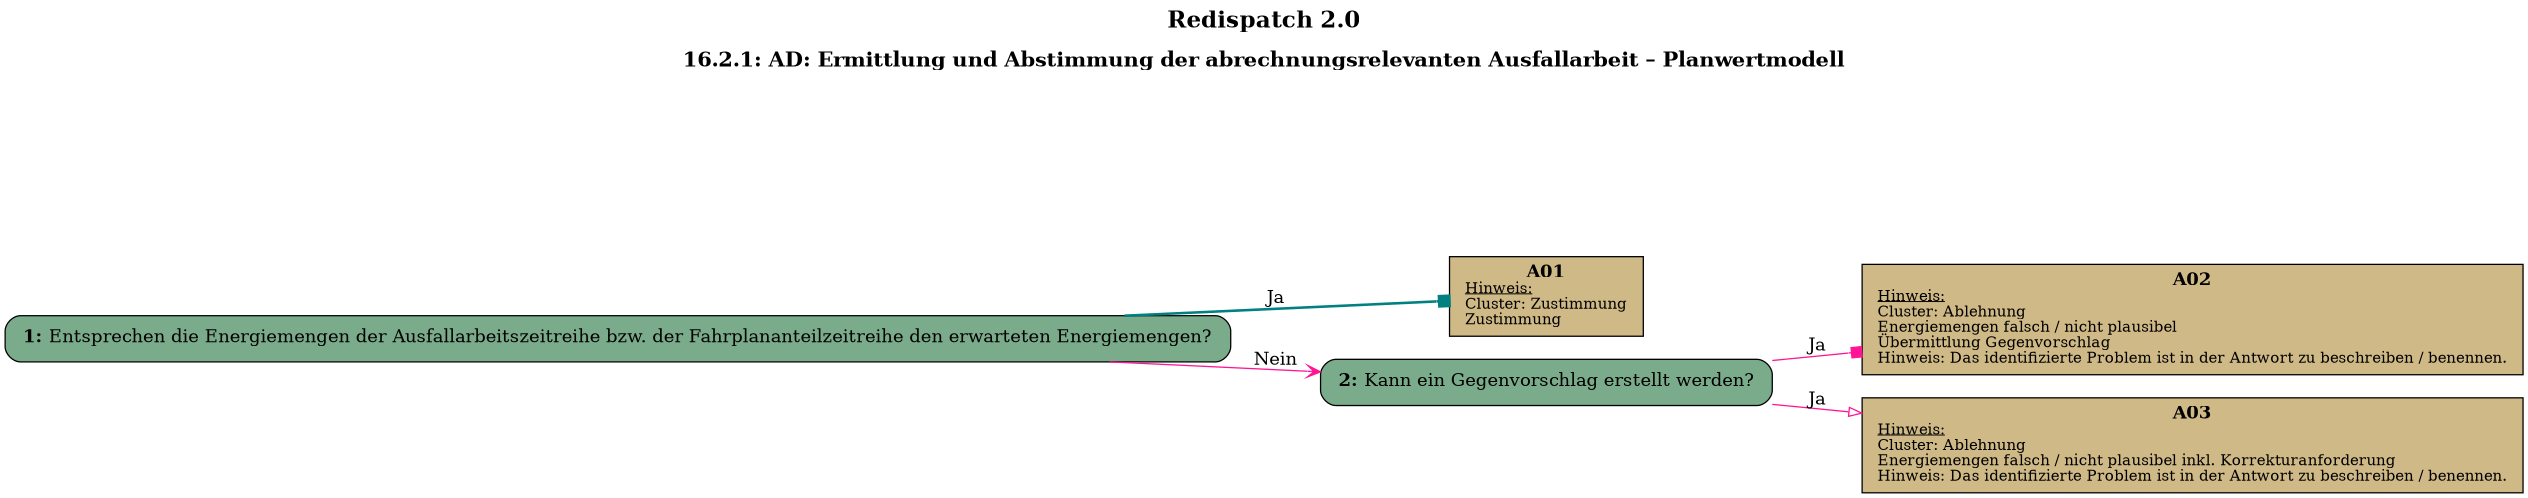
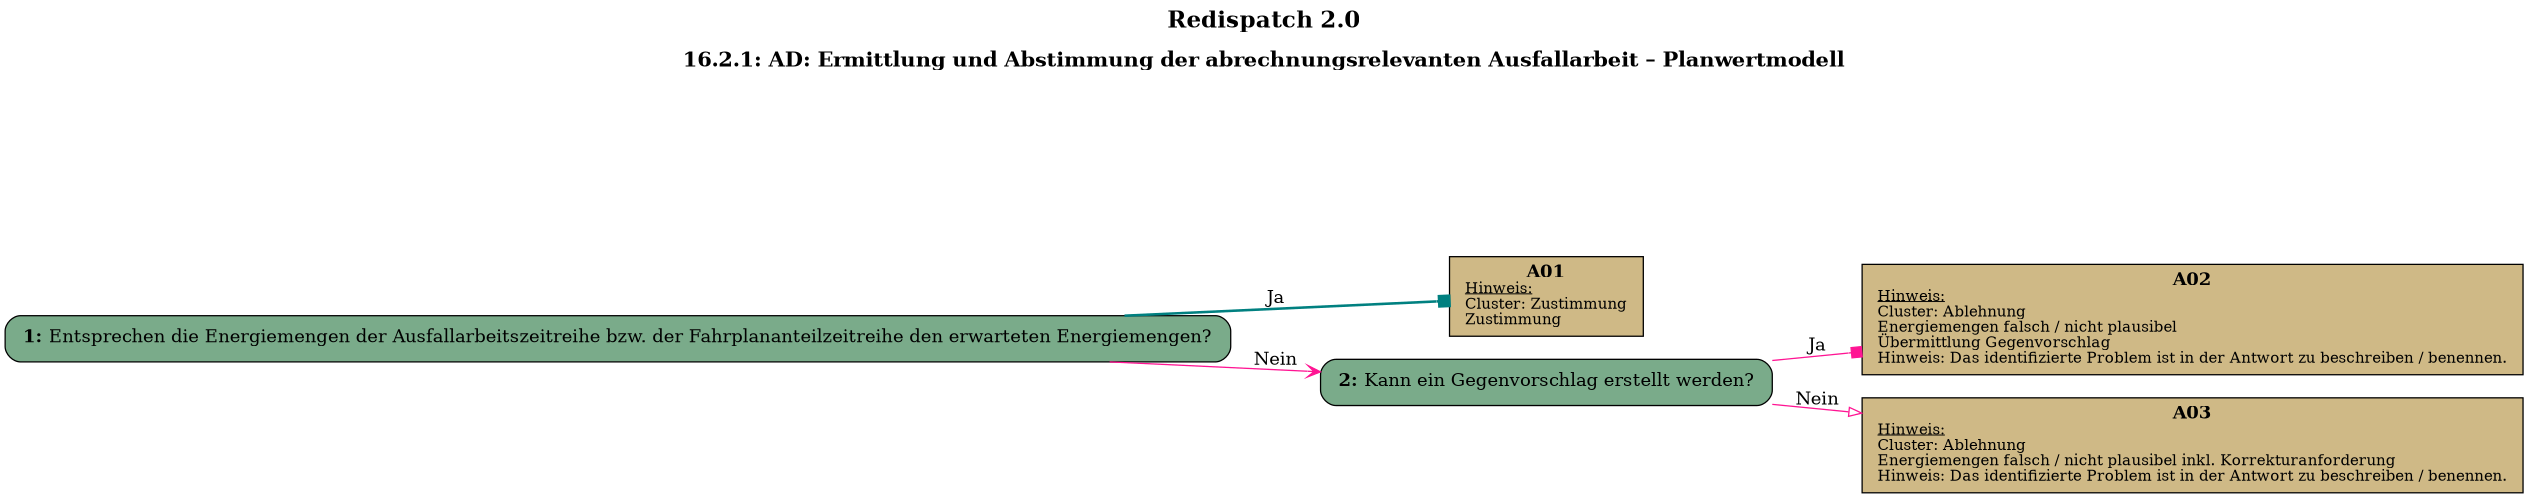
(1817, 400) -> (1817, 400)
